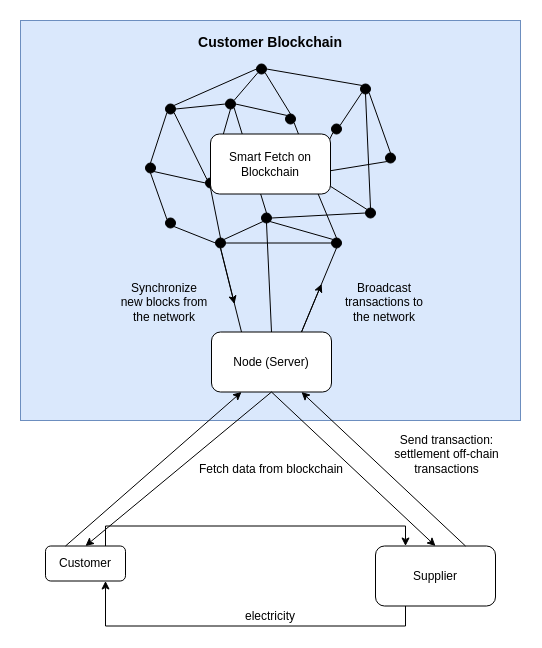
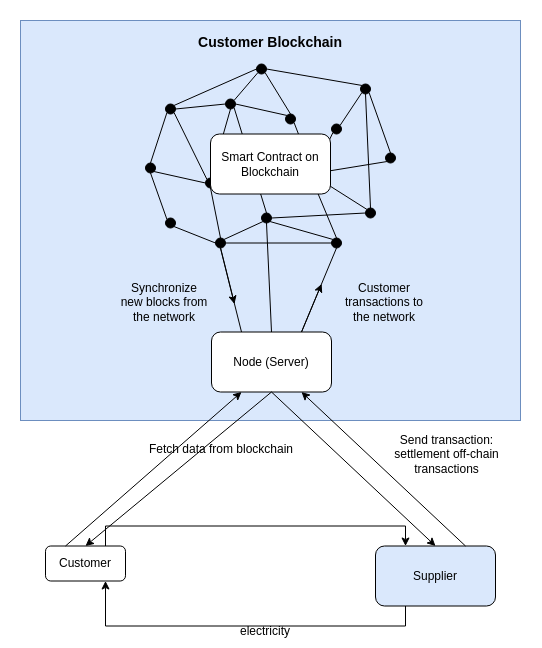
(271, 165) -> (271, 165)
(385, 303) -> (385, 303)
(272, 470) -> (222, 450)
(436, 576) -> (436, 576)
(271, 616) -> (266, 631)
